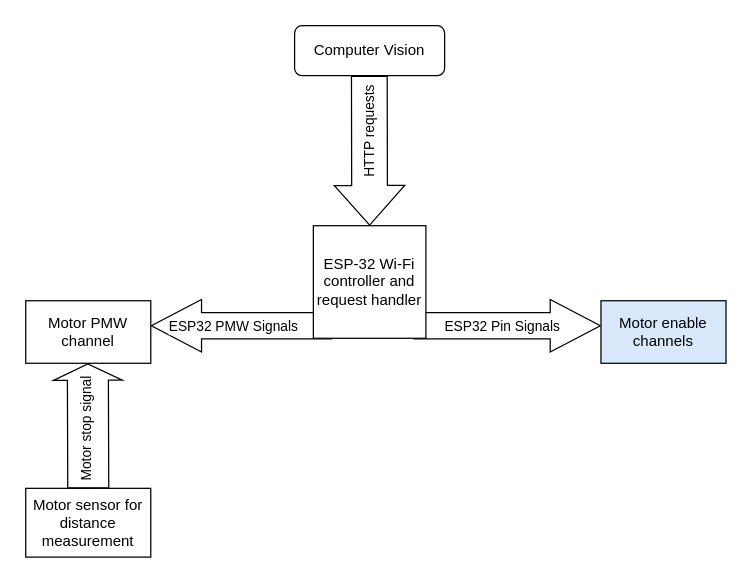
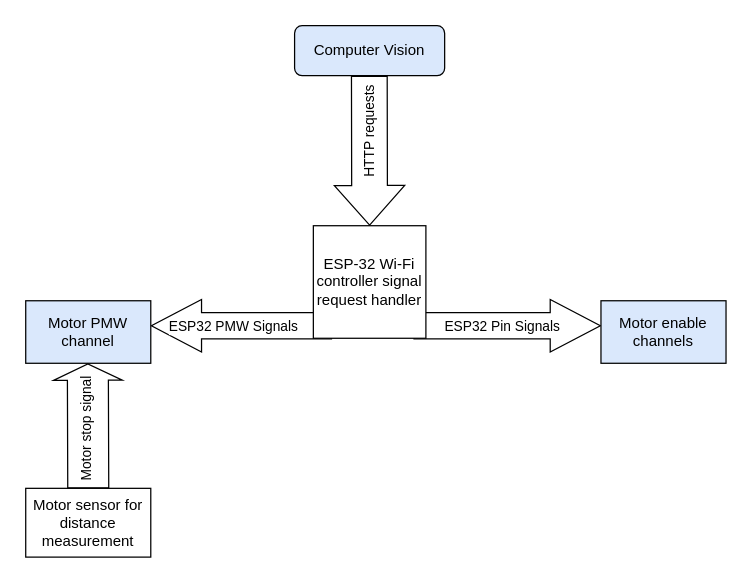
(369, 51) -> (369, 51)
(369, 282) -> (369, 282)
(88, 332) -> (88, 332)
